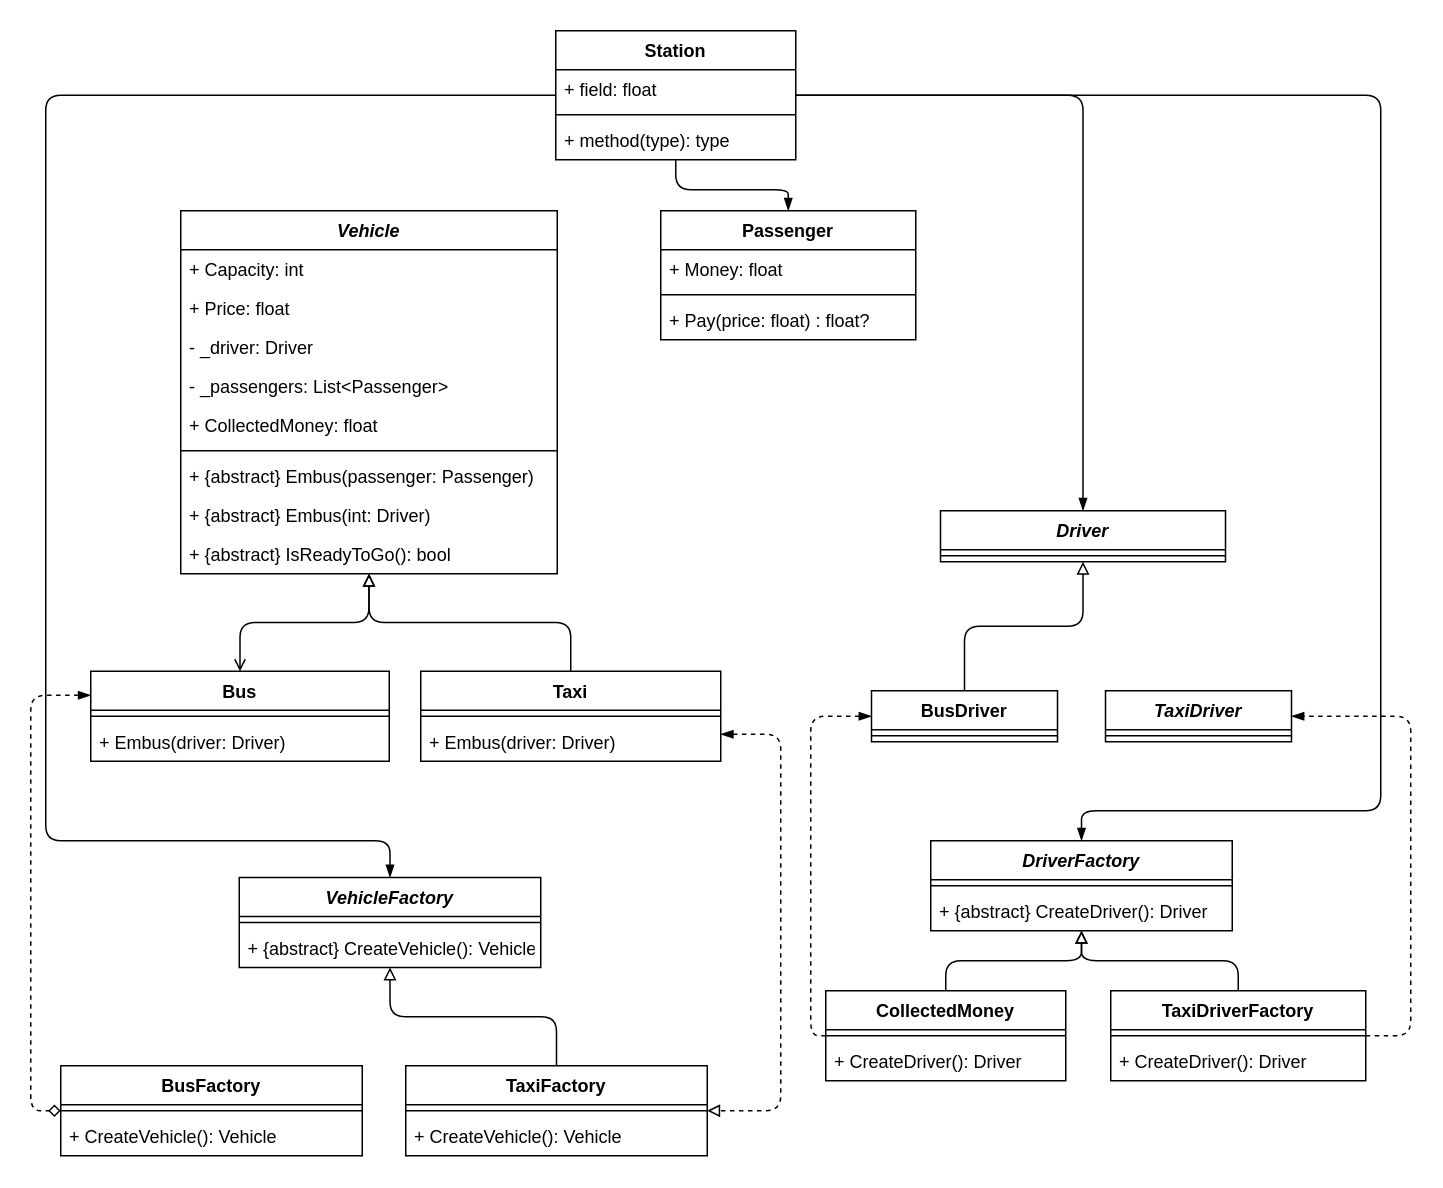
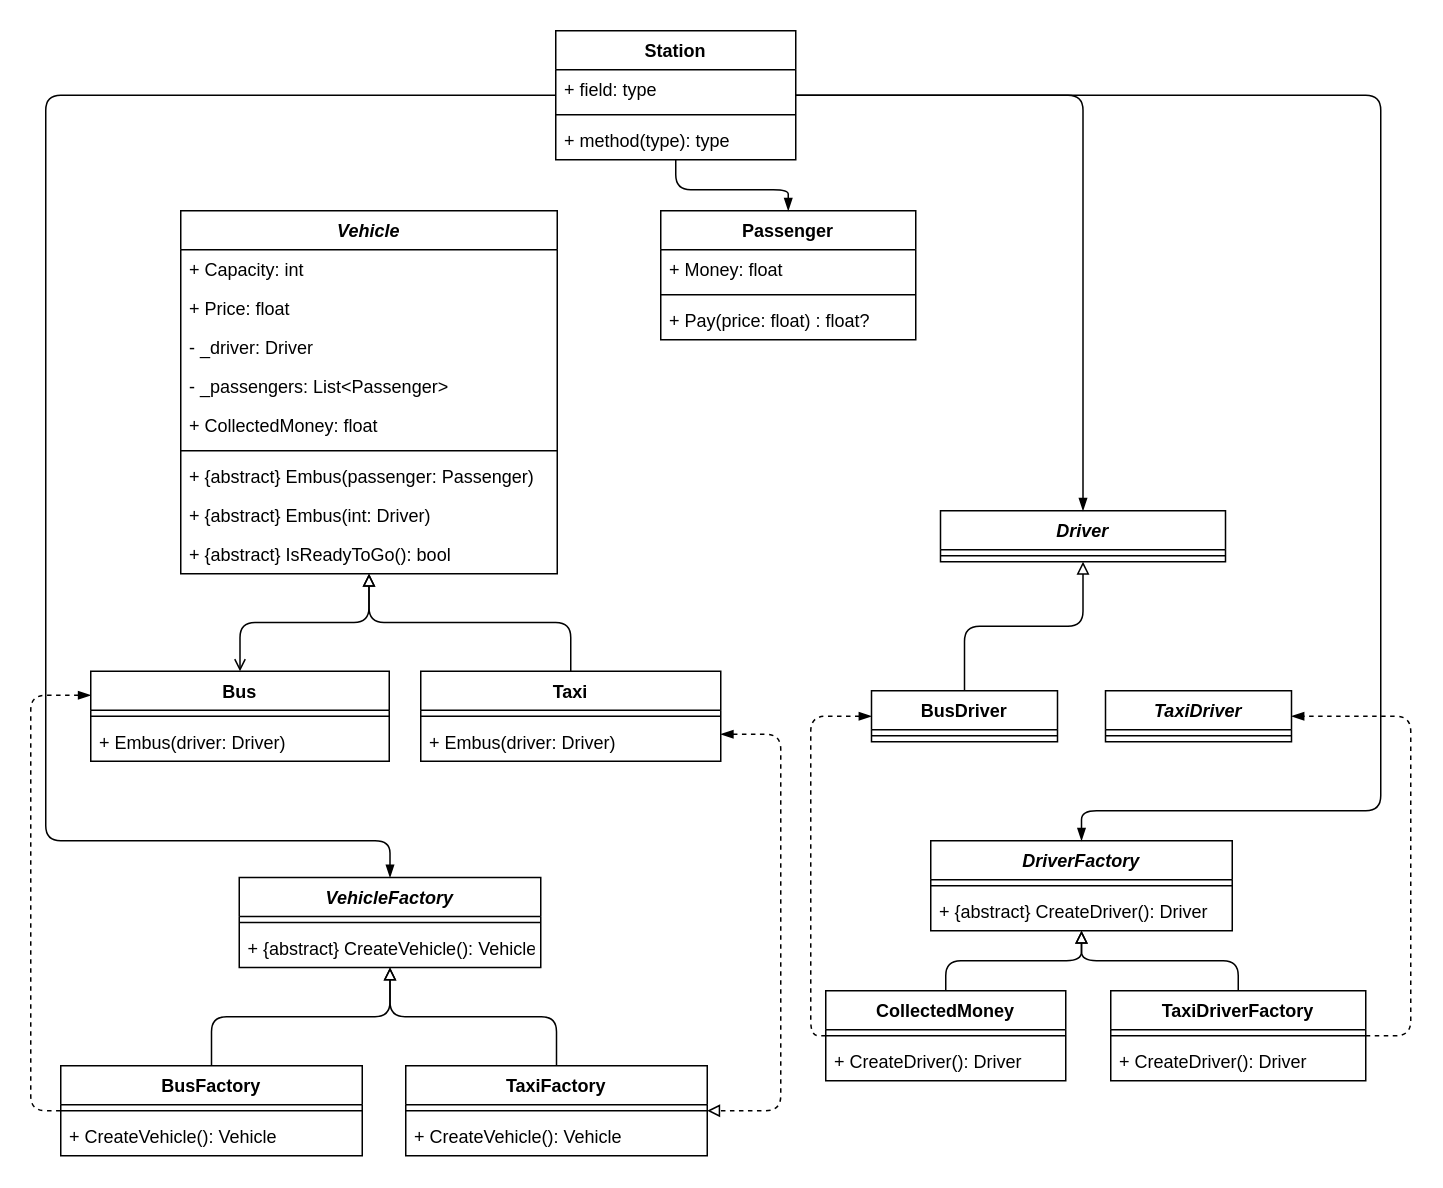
(621, 90) -> (618, 90)
none -> (281, 1017)
(40, 1111) -> (43, 1111)
